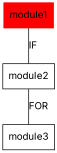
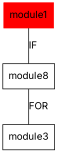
(29, 76) -> (29, 76)
